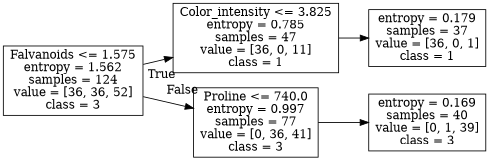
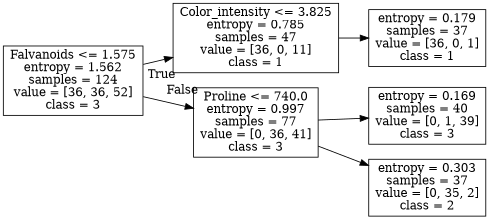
none -> (427, 188)
